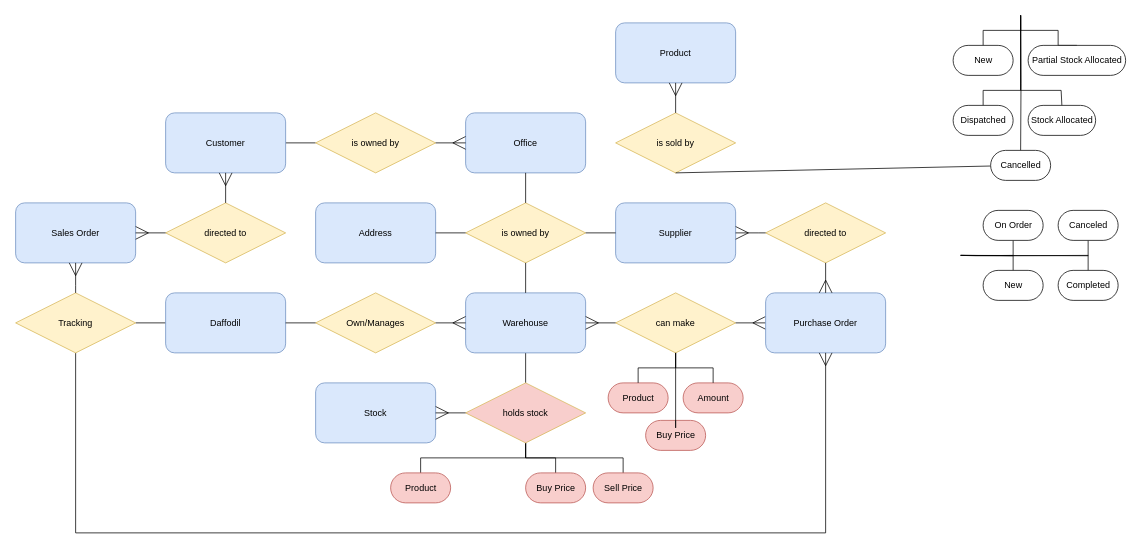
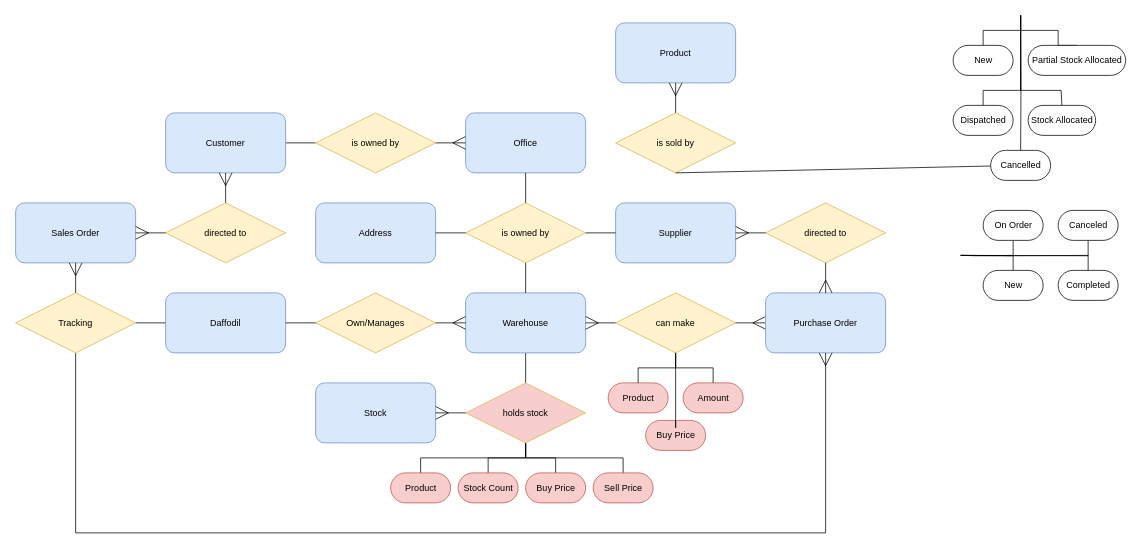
none -> (488, 466)
none -> (488, 488)
